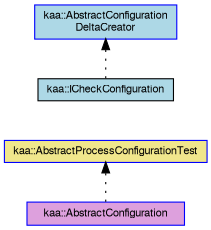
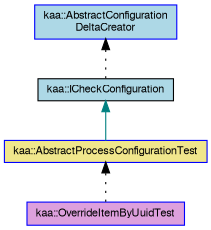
none -> (106, 126)
(106, 214) -> (106, 214)
